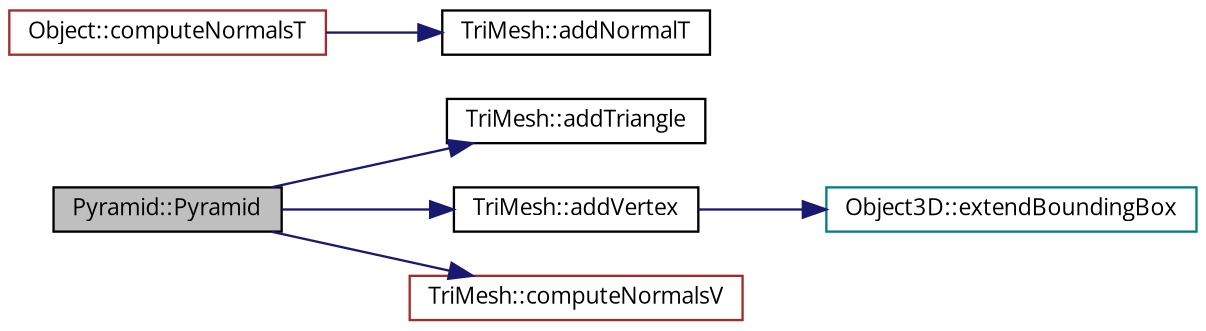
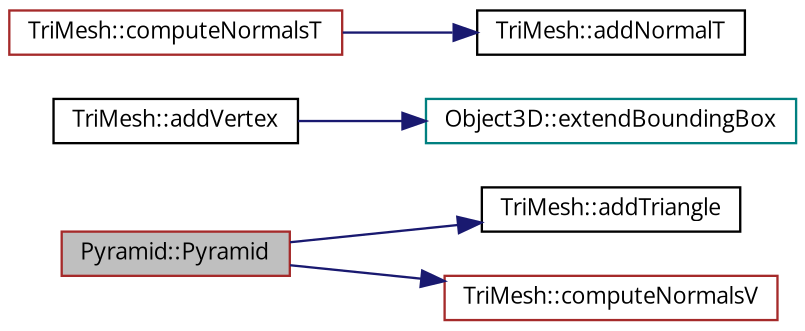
(168, 33) -> (176, 33)
(168, 209) -> (176, 254)
(356, 209) -> none
